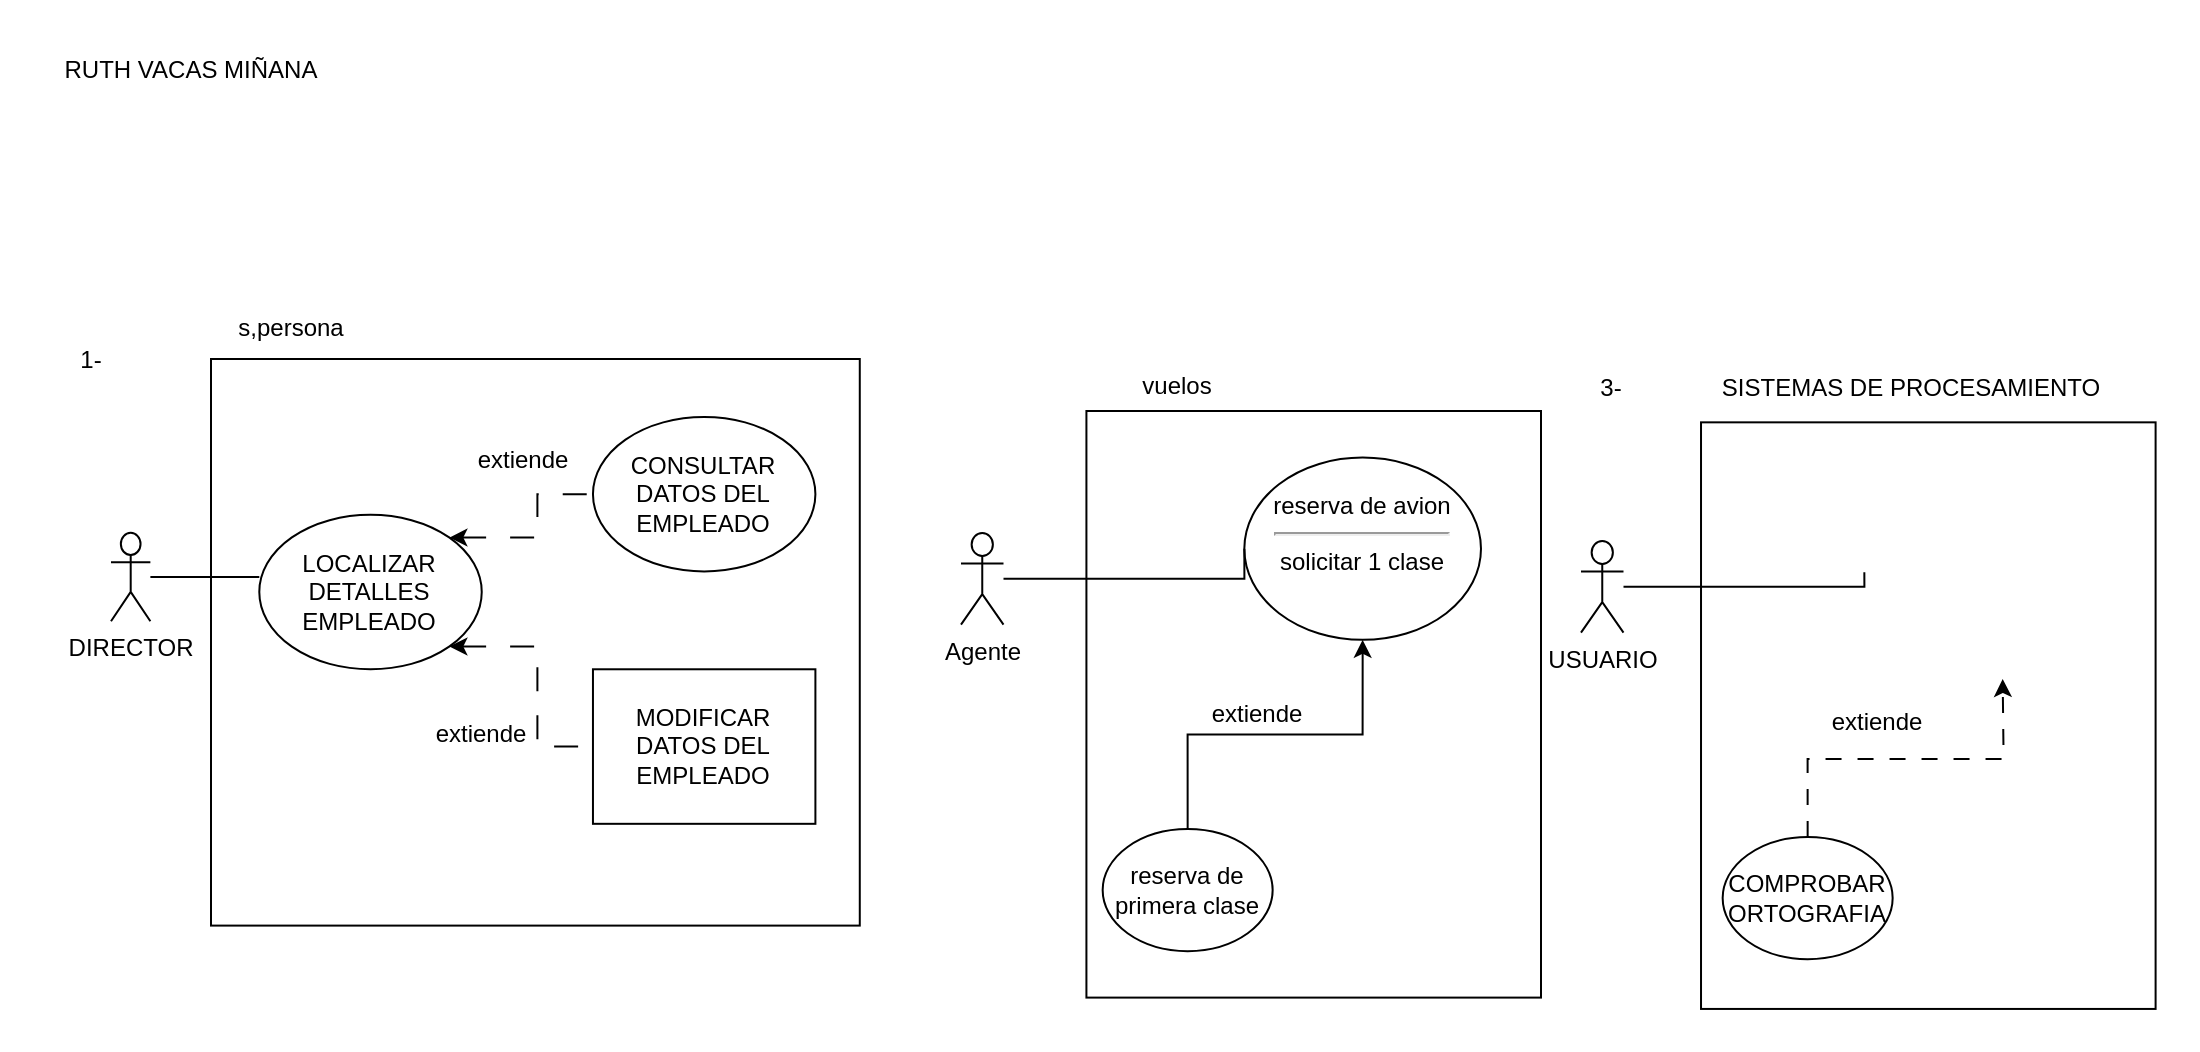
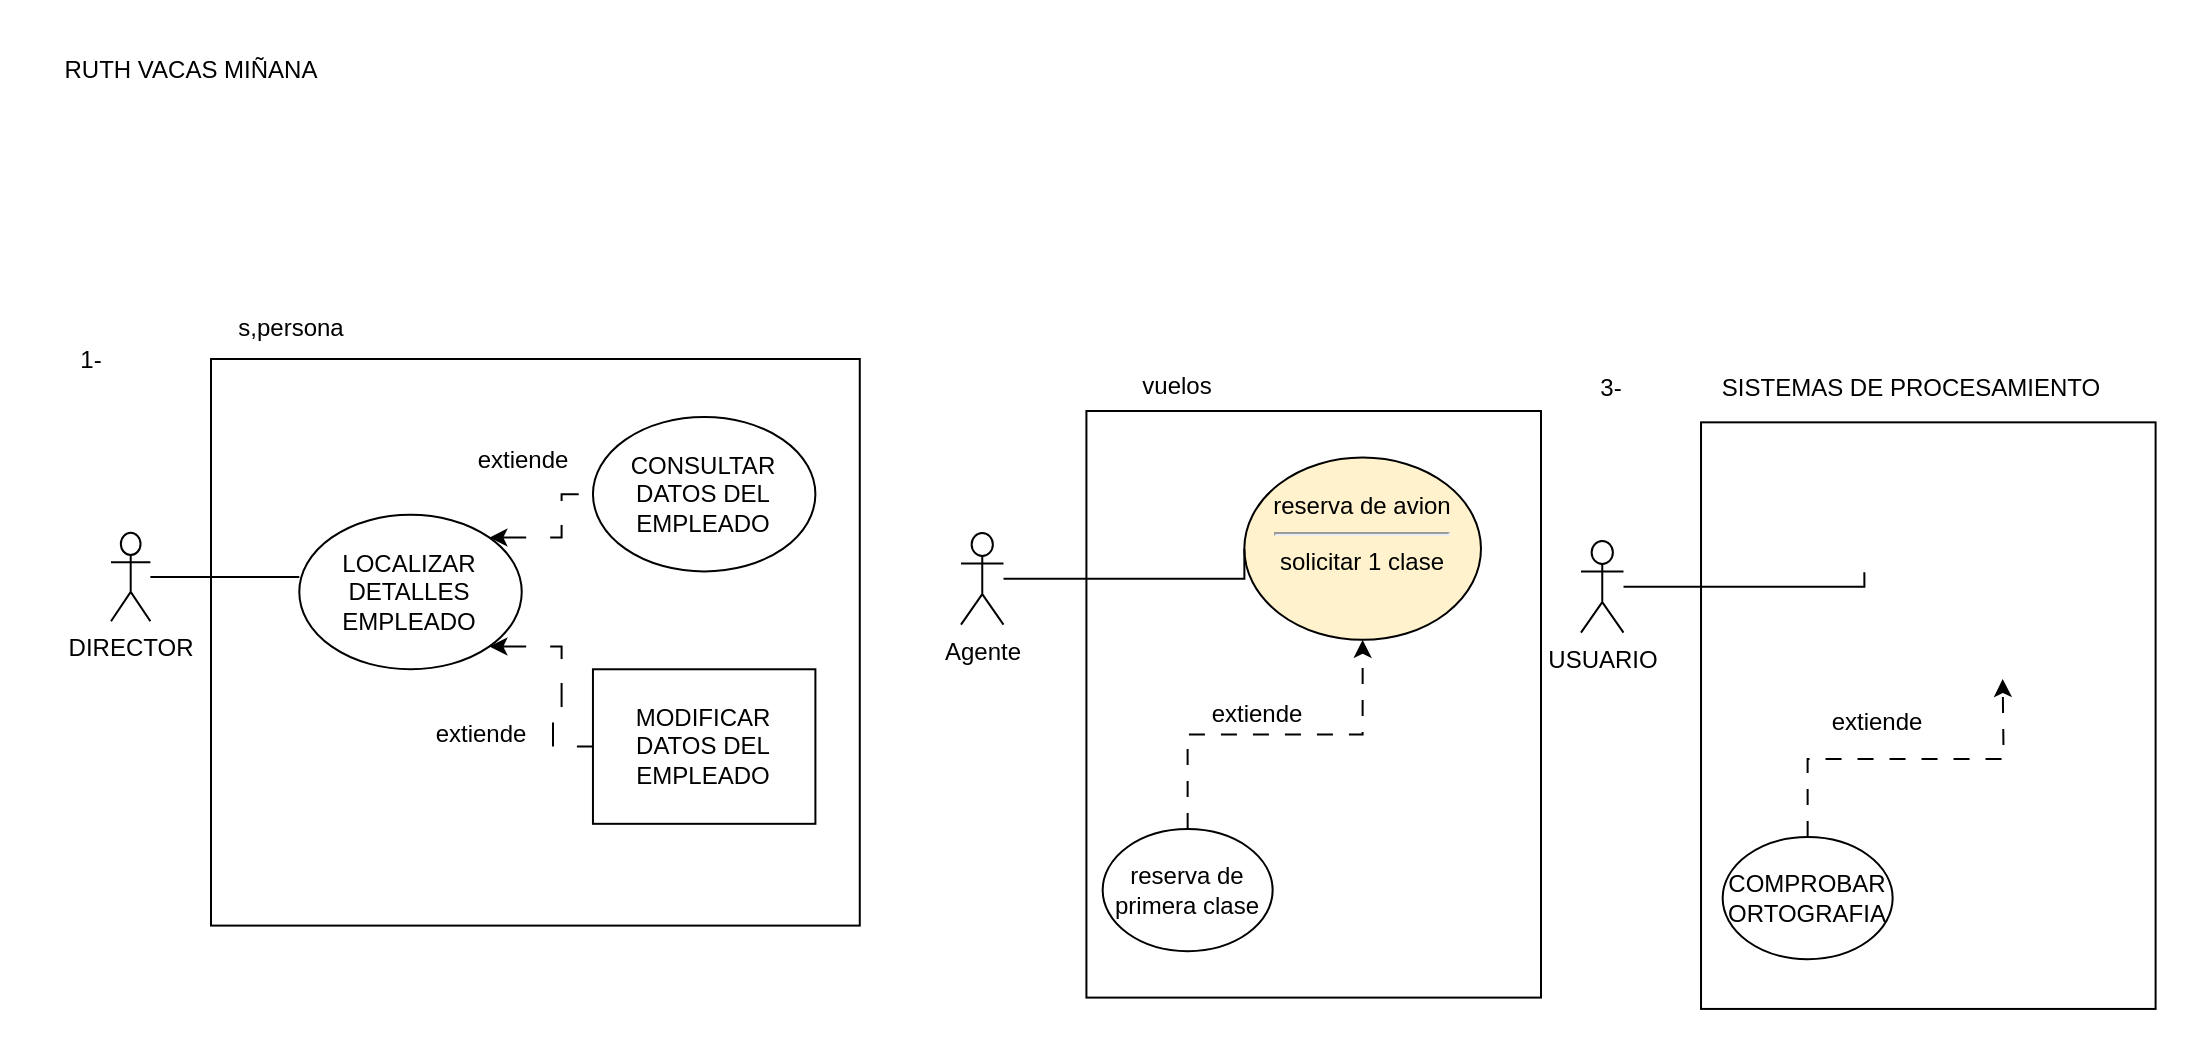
(1363, 549) -> (1363, 549)
(371, 592) -> (411, 592)
(1188, 805) -> (1188, 805)
